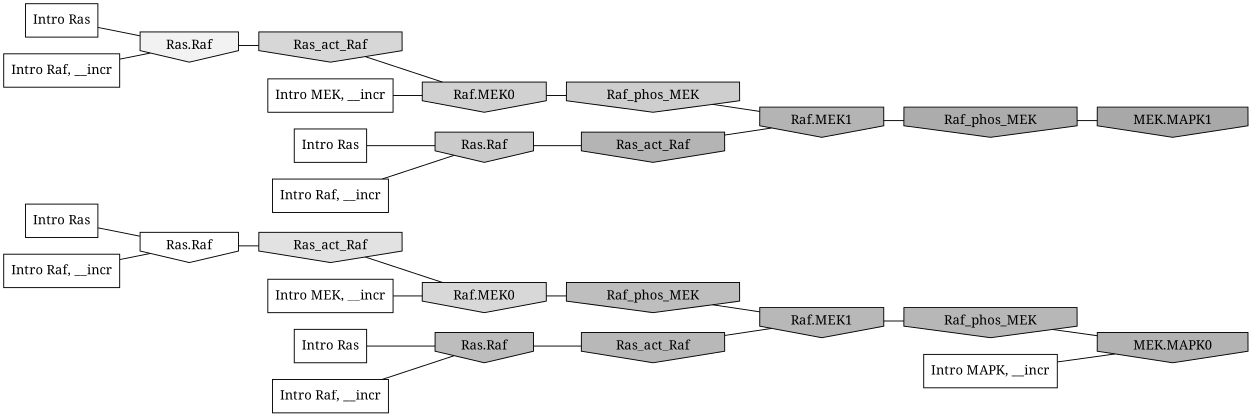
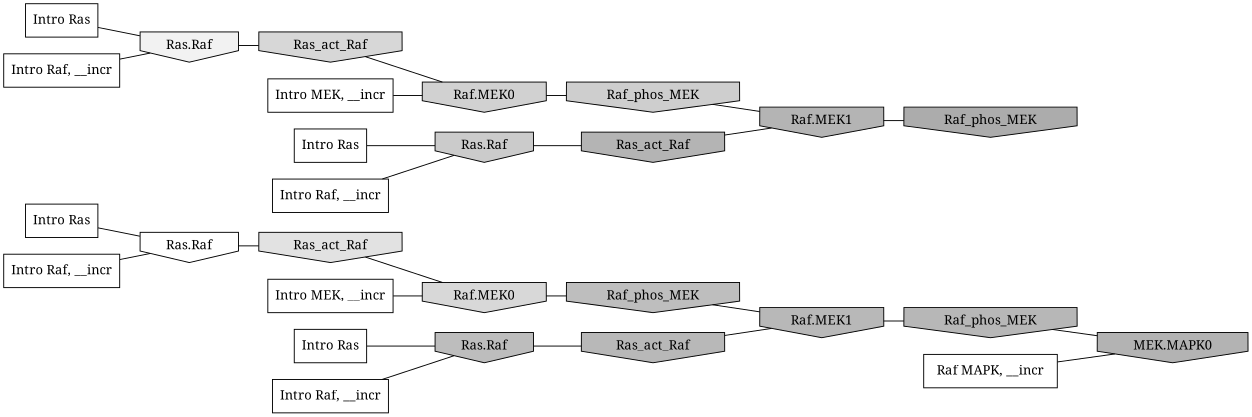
(1173, 121) -> none
(990, 371) -> (990, 371)
